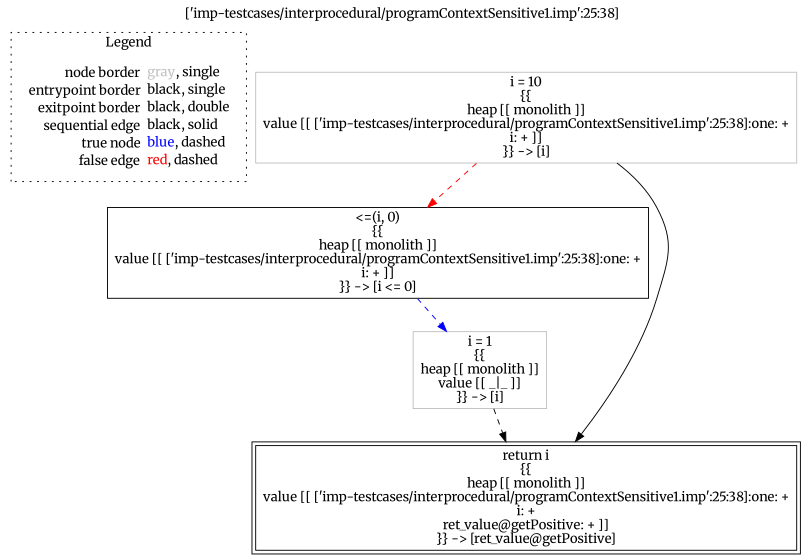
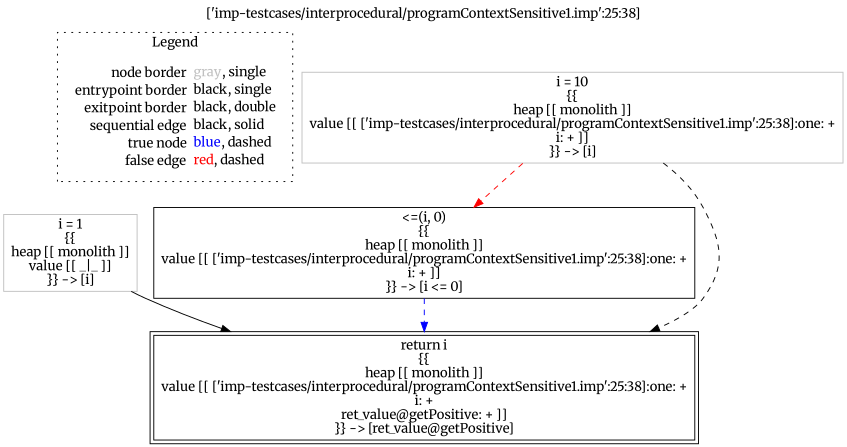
(657, 299) -> (719, 250)
(429, 311) -> (424, 310)
(498, 421) -> (176, 311)
